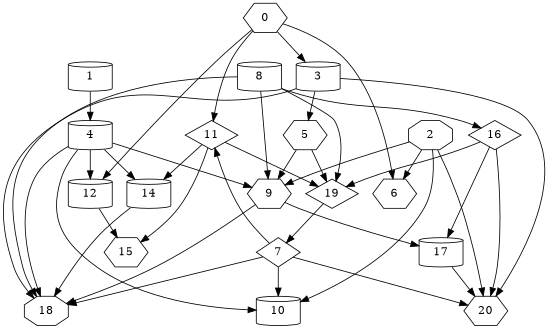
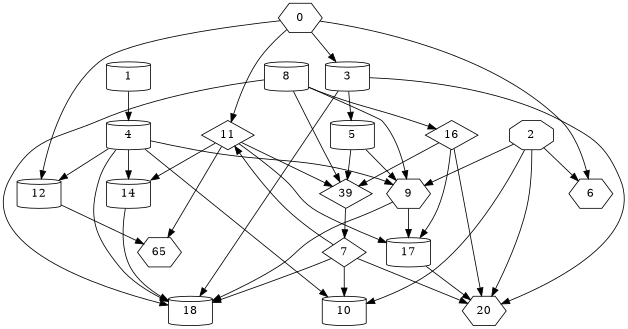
(305, 135) -> (352, 135)
(332, 194) -> (346, 194)
none -> (303, 200)
(126, 252) -> (159, 252)
(46, 311) -> (190, 311)
